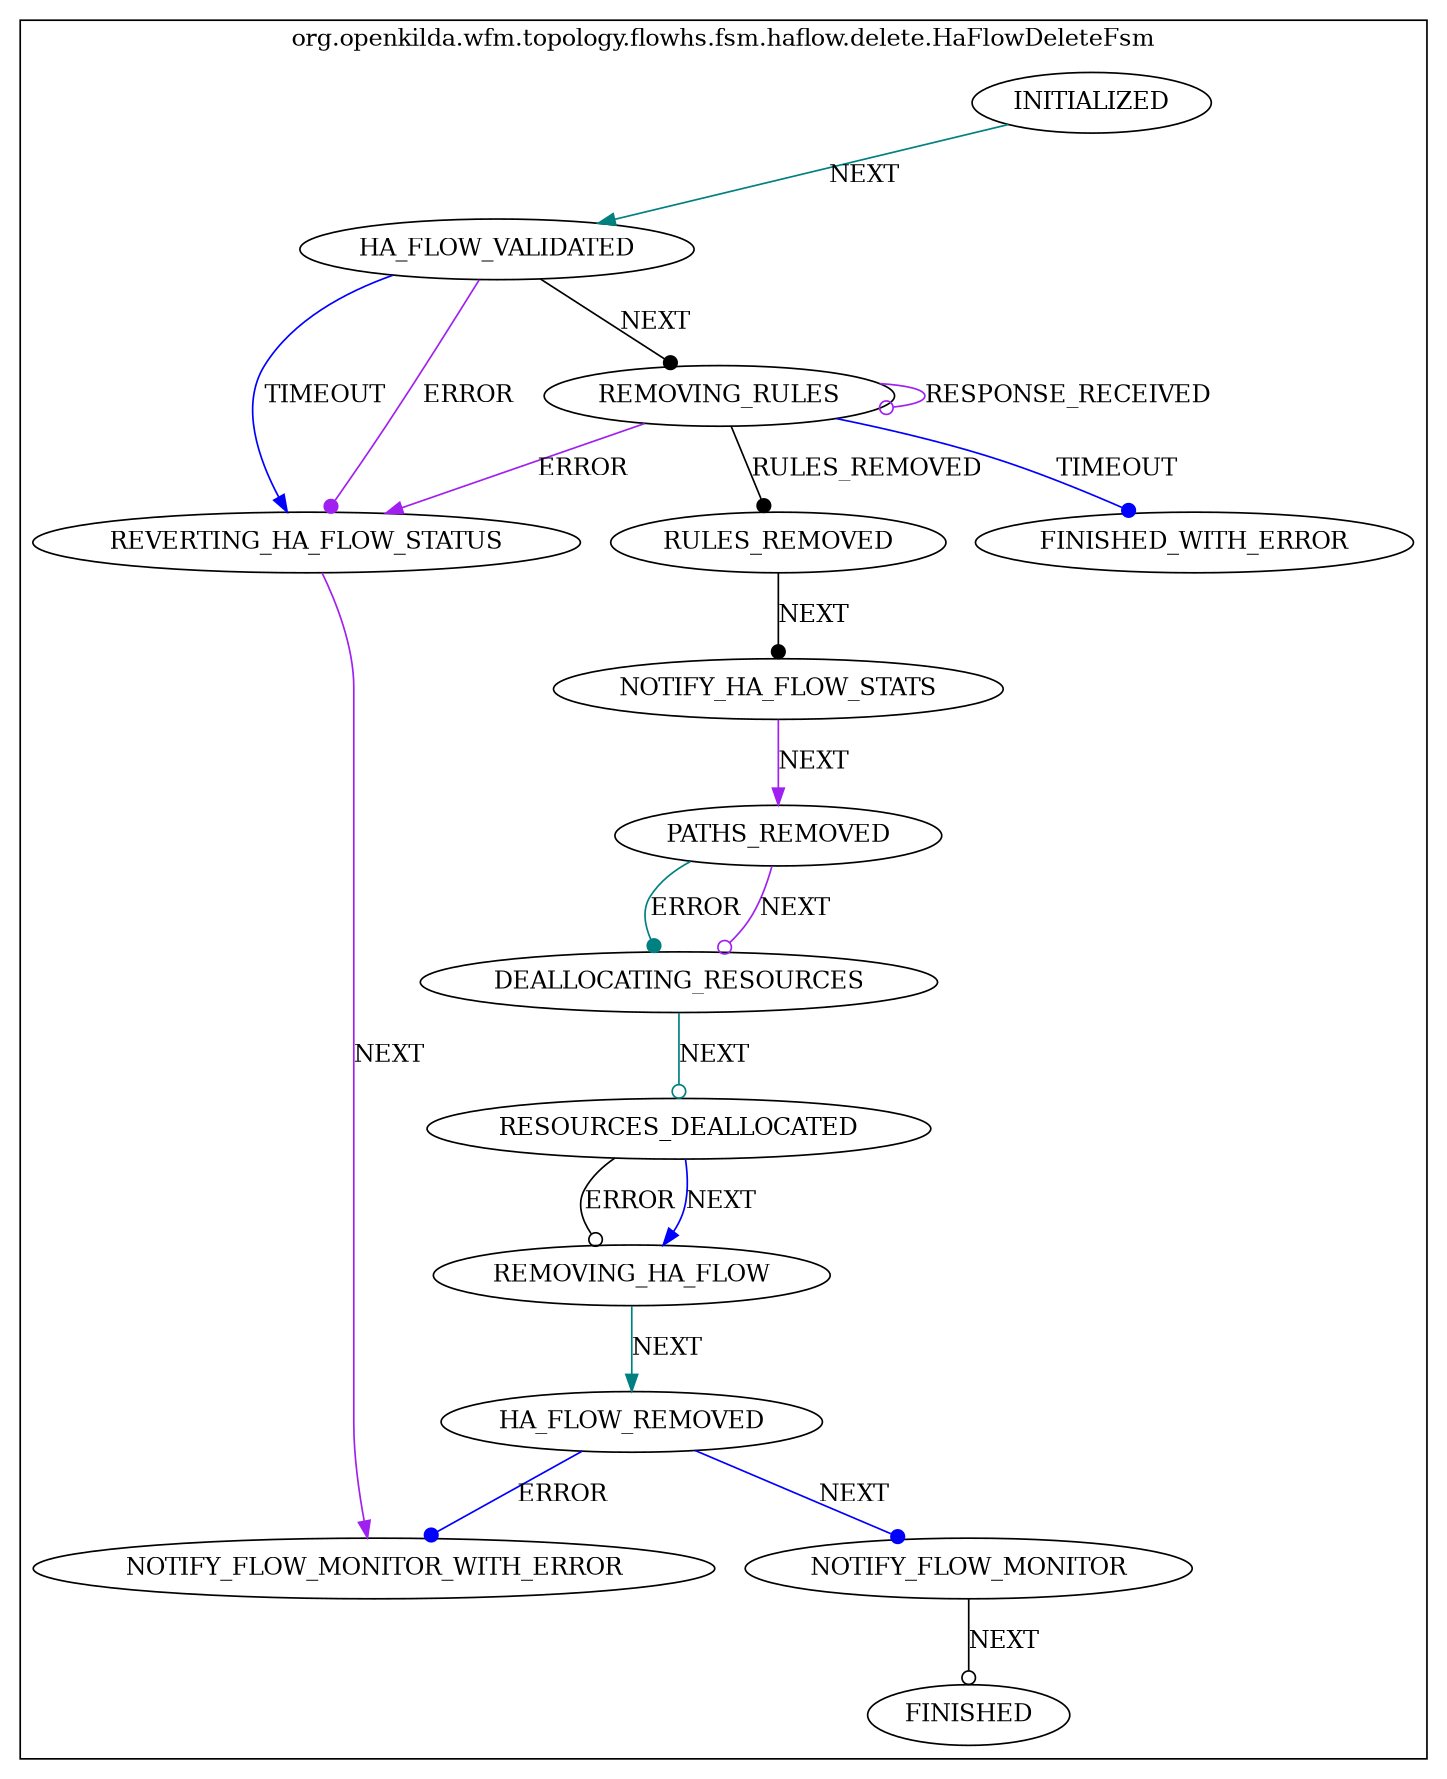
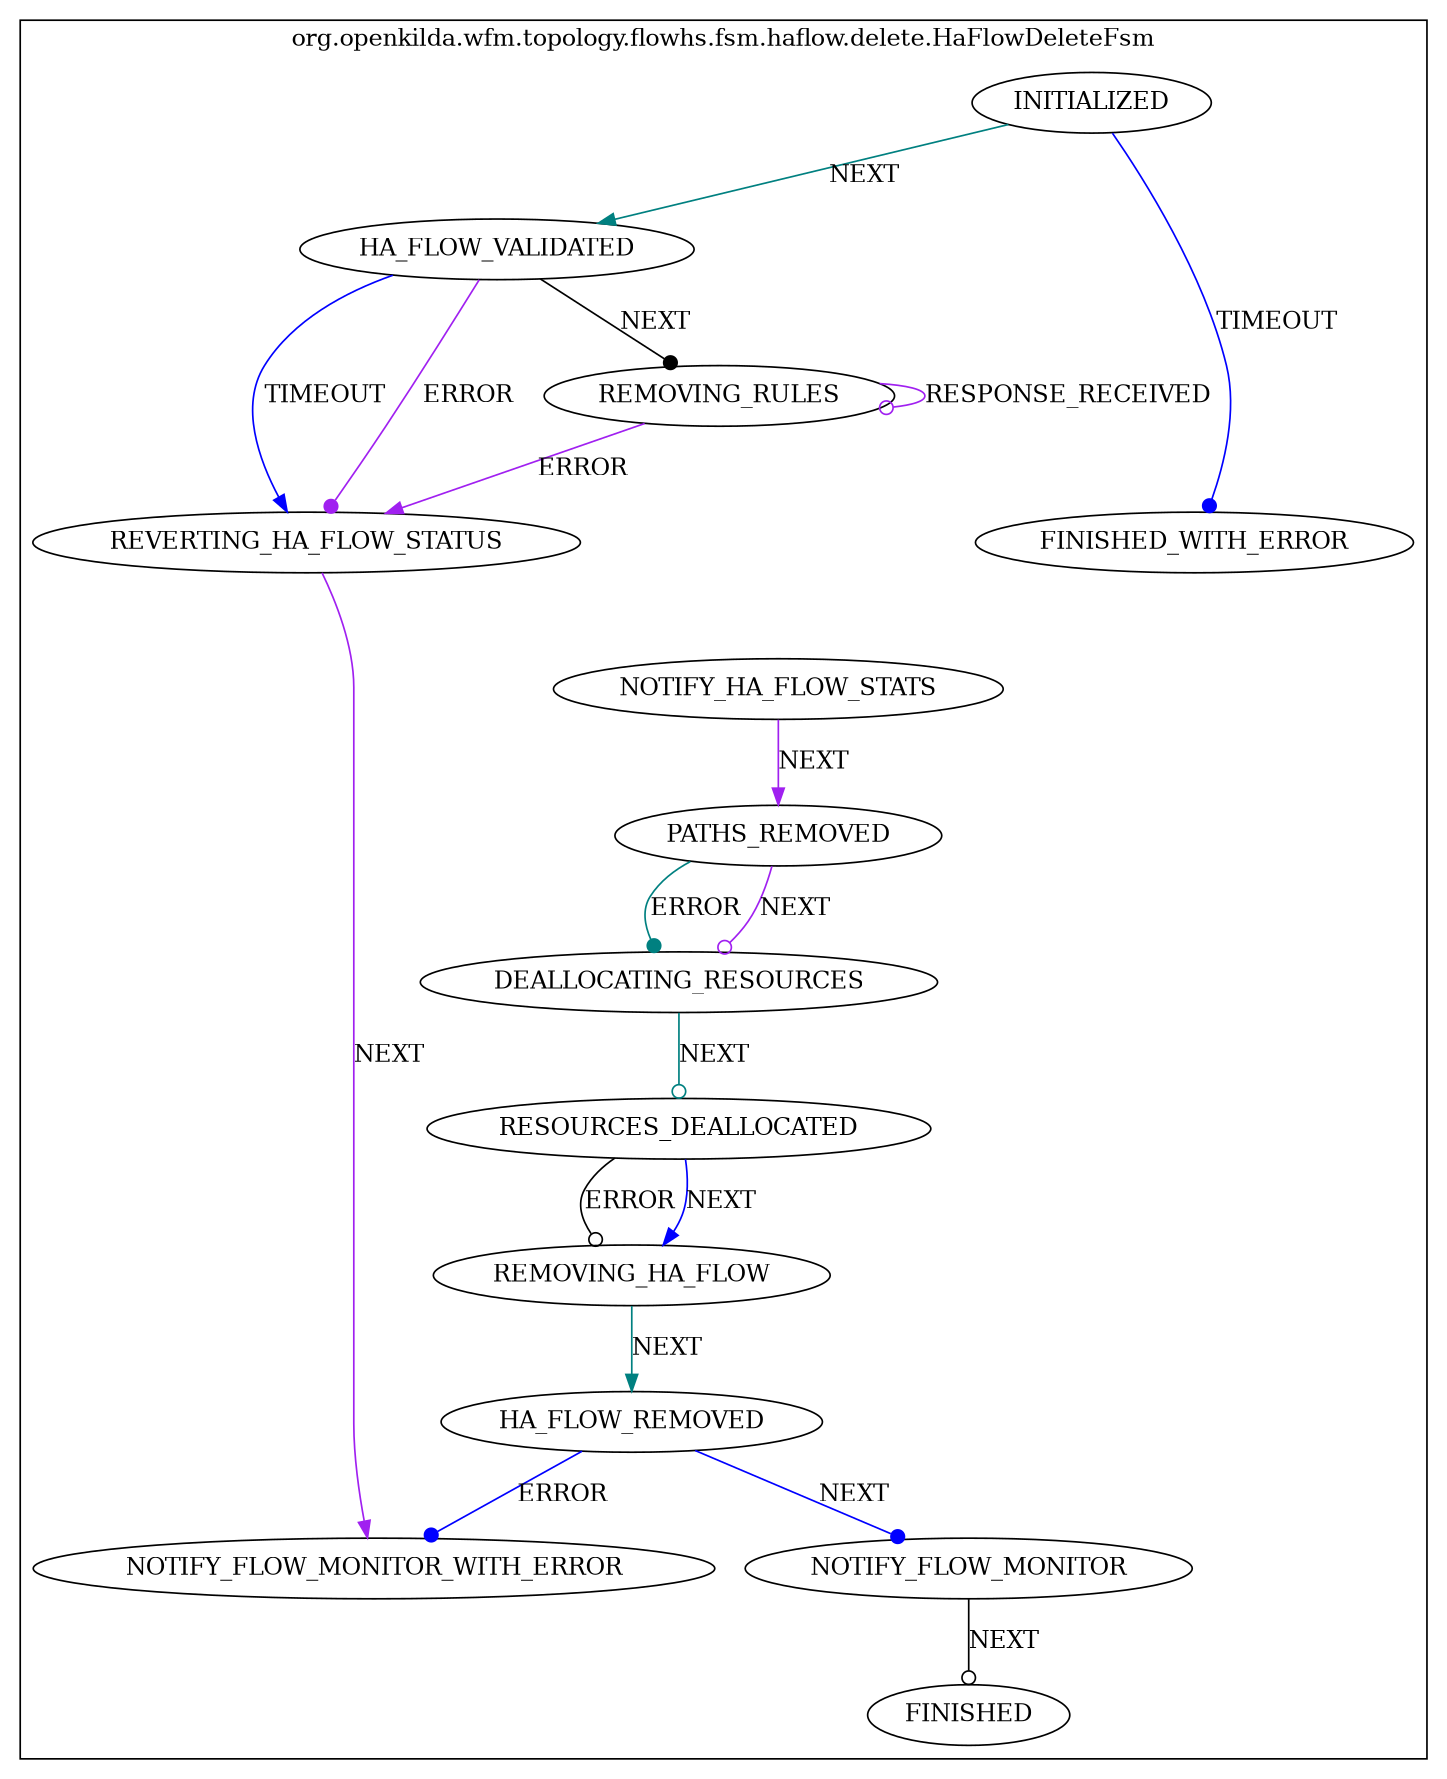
(982, 454) -> (1207, 307)
(778, 542) -> none
